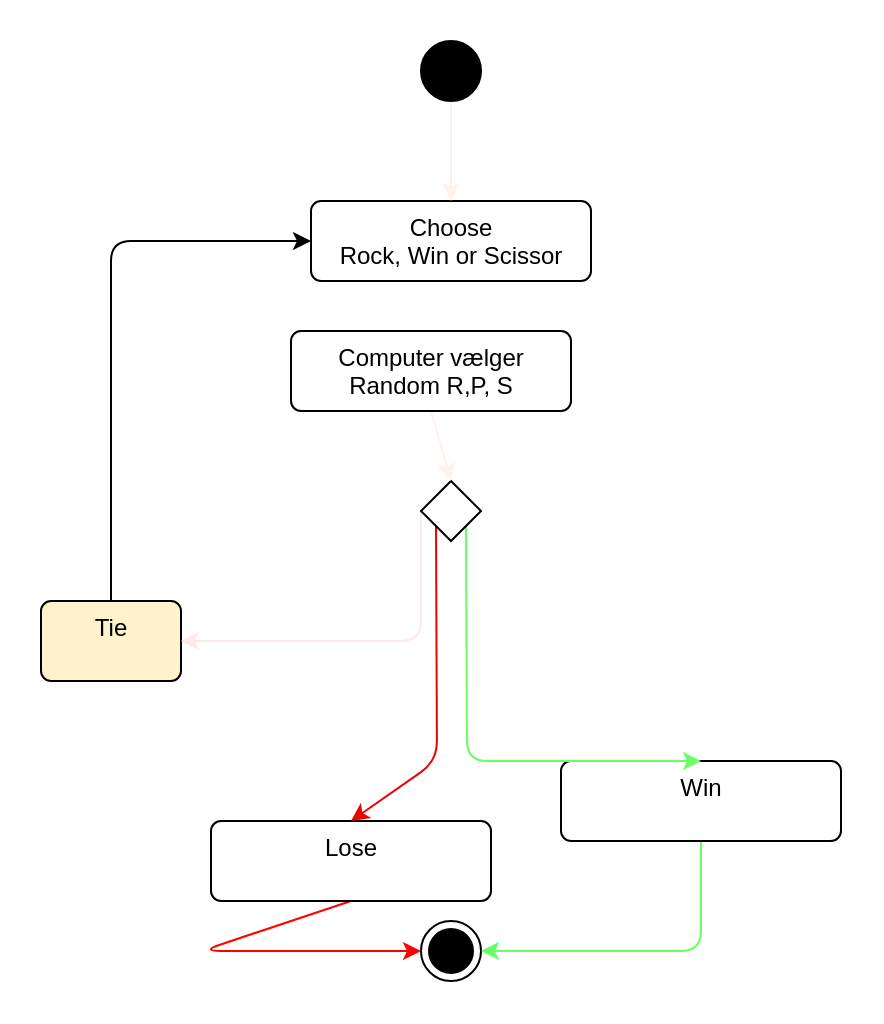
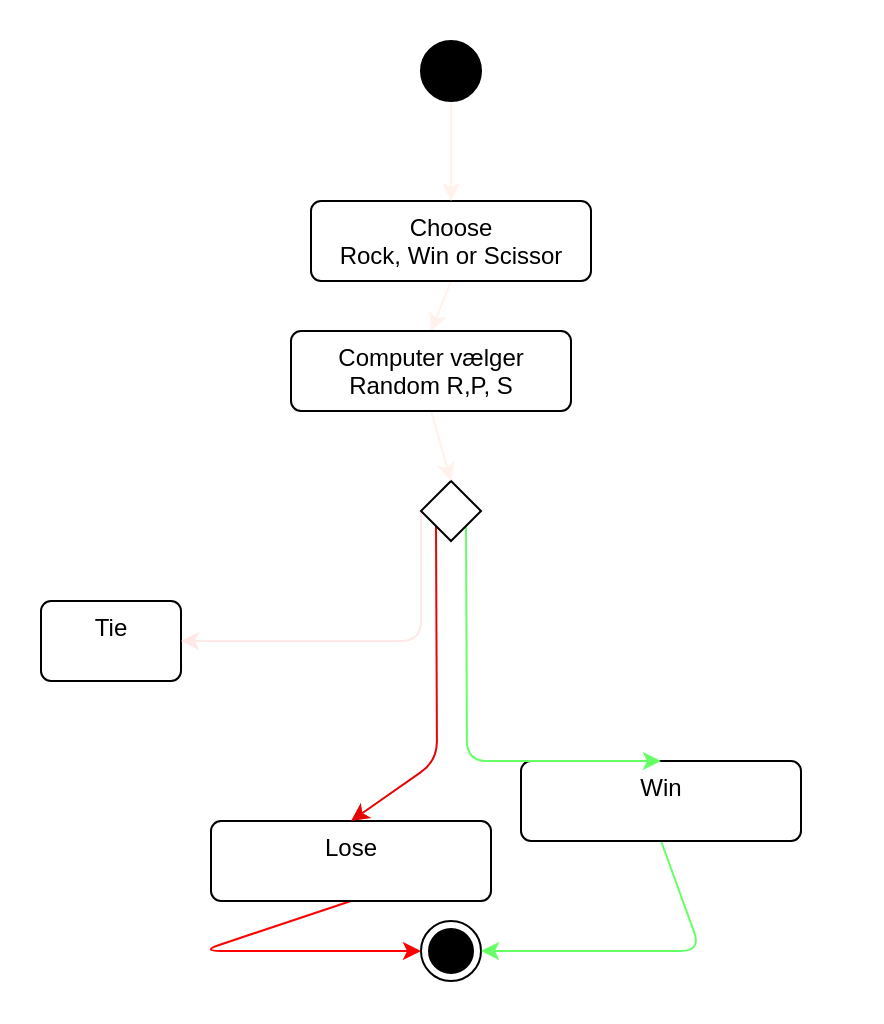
none -> (444, 300)
(111, 335) -> none
(111, 641) -> (111, 641)
(701, 801) -> (661, 801)
